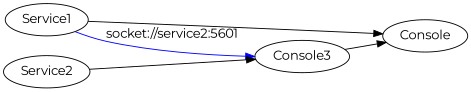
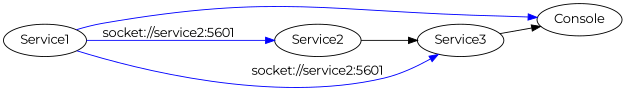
(231, 27) -> (301, 7)
none -> (176, 40)
(302, 57) -> (461, 40)
